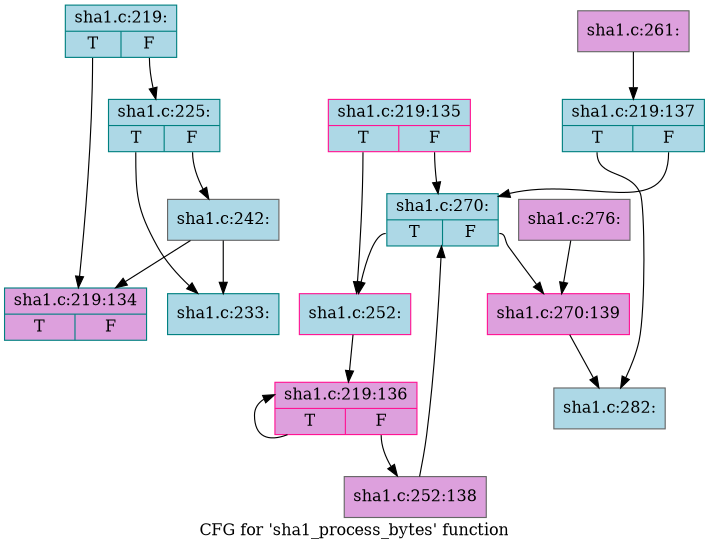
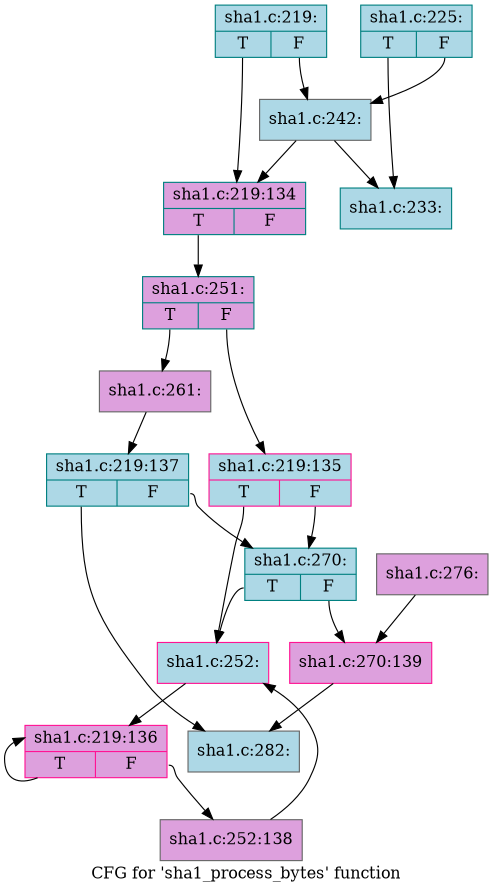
(150, 73) -> (301, 73)
none -> (198, 303)
(434, 368) -> (317, 755)
